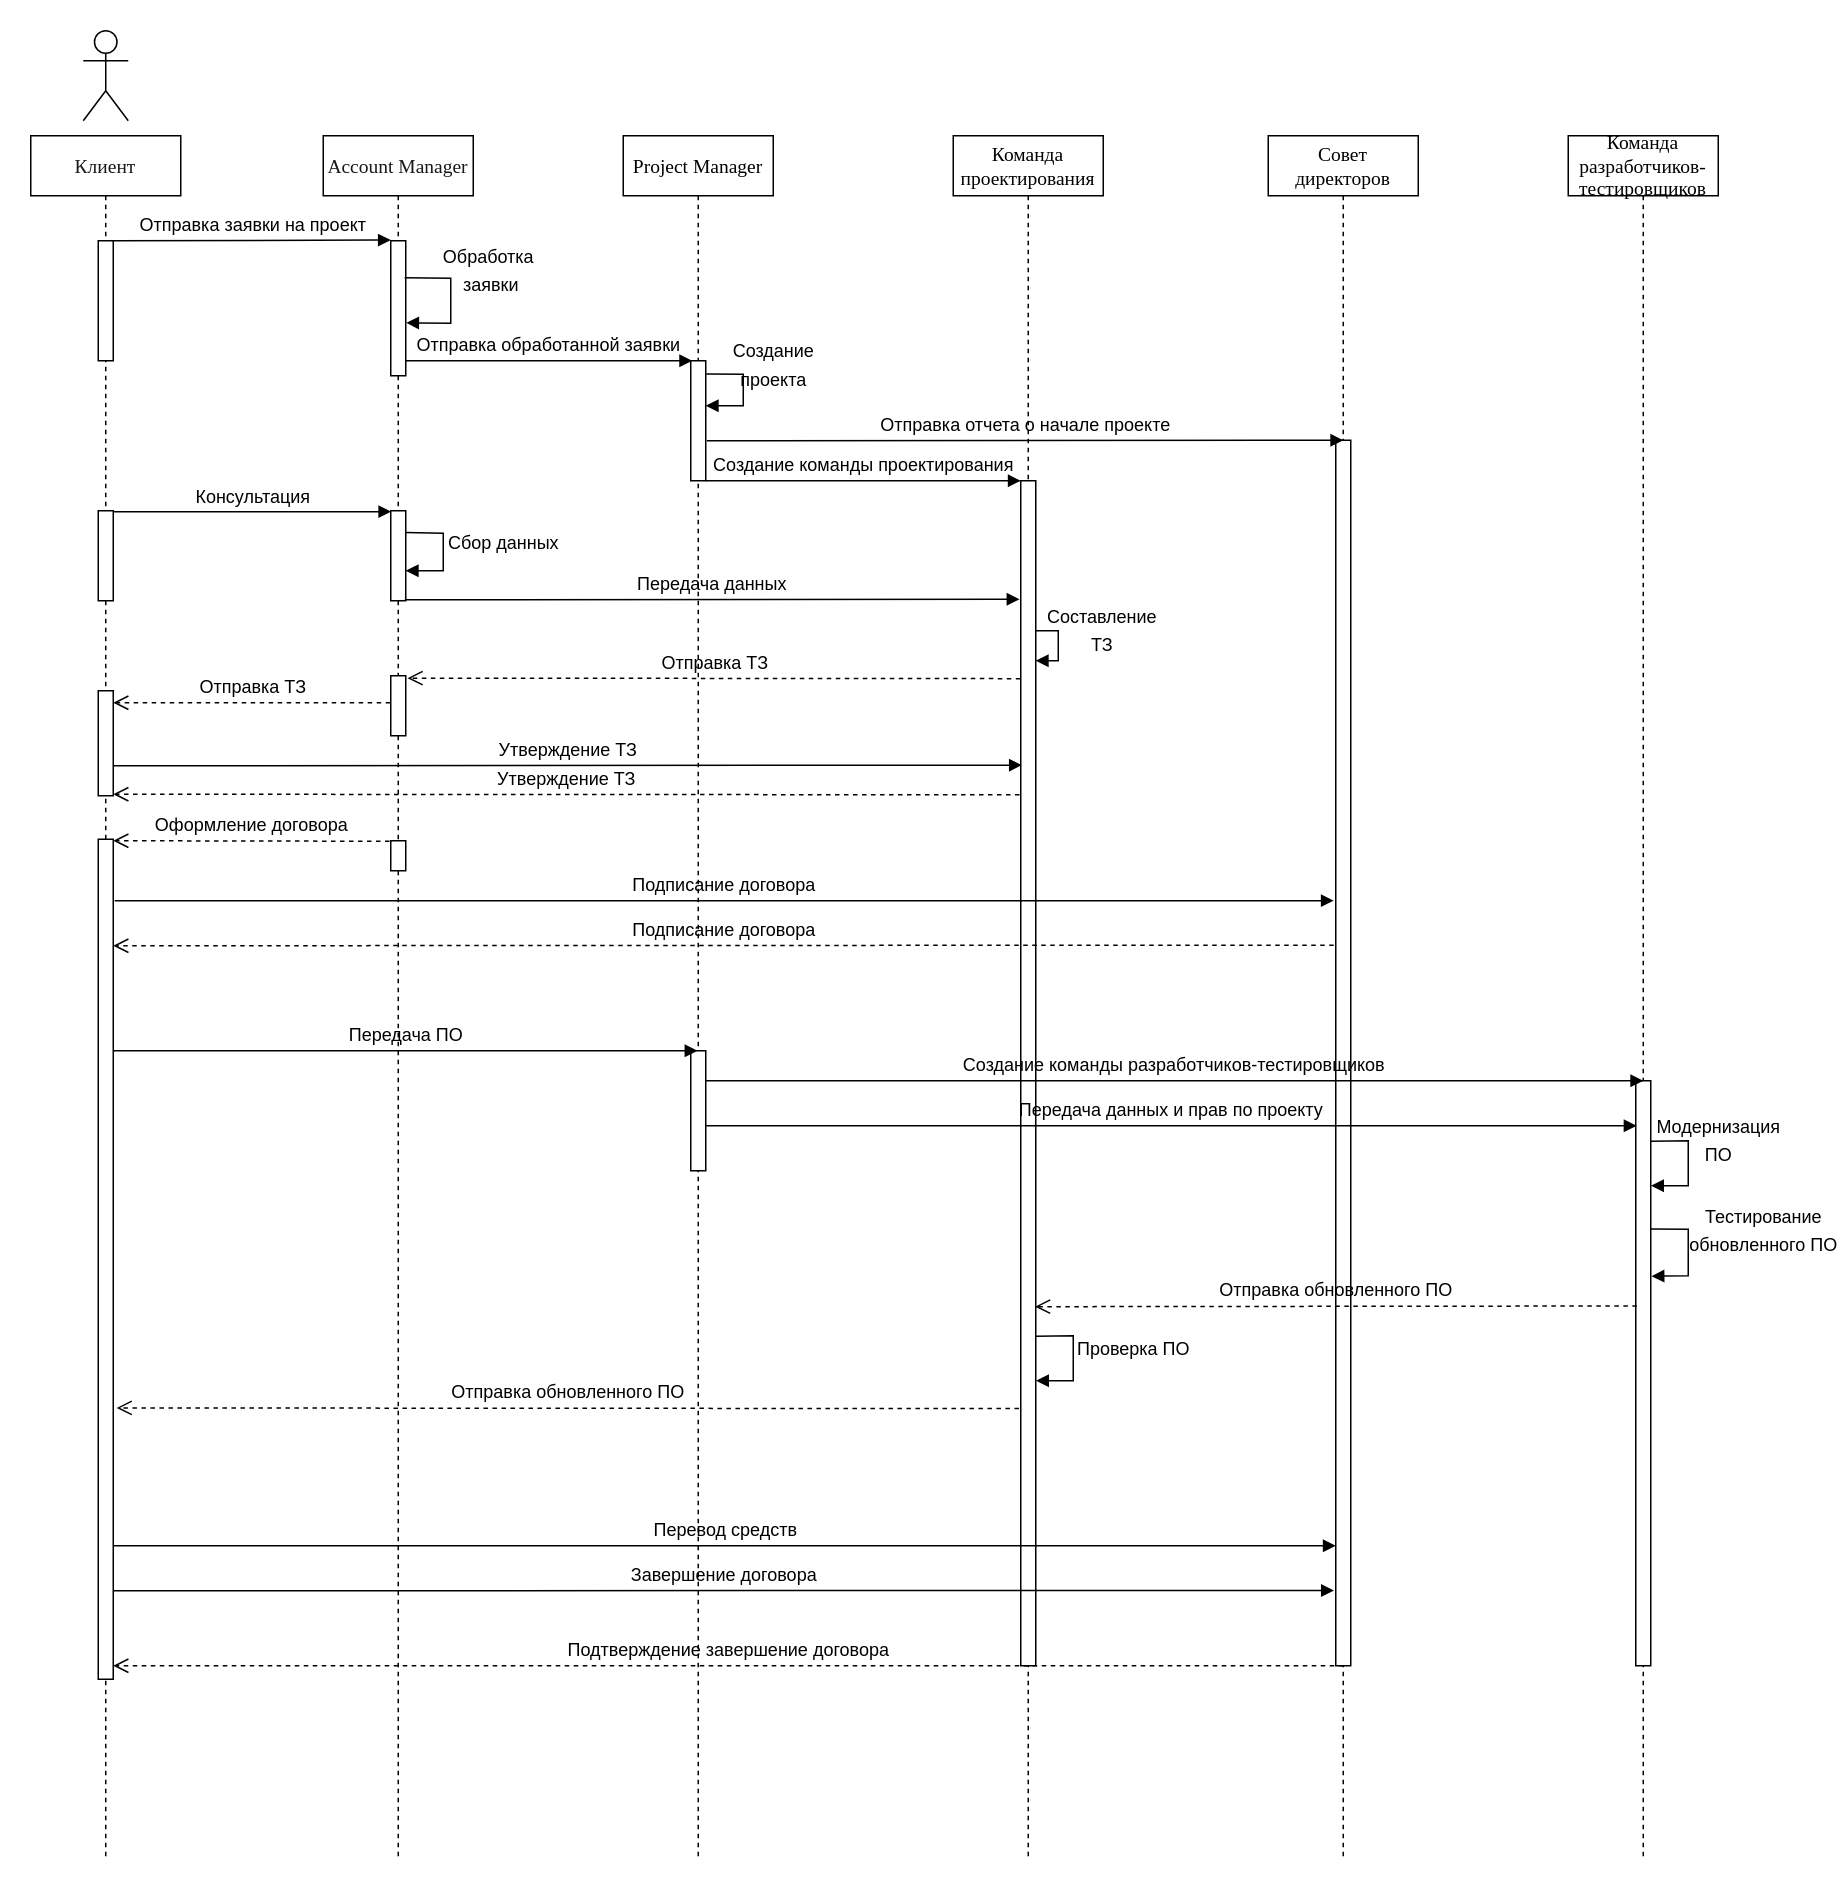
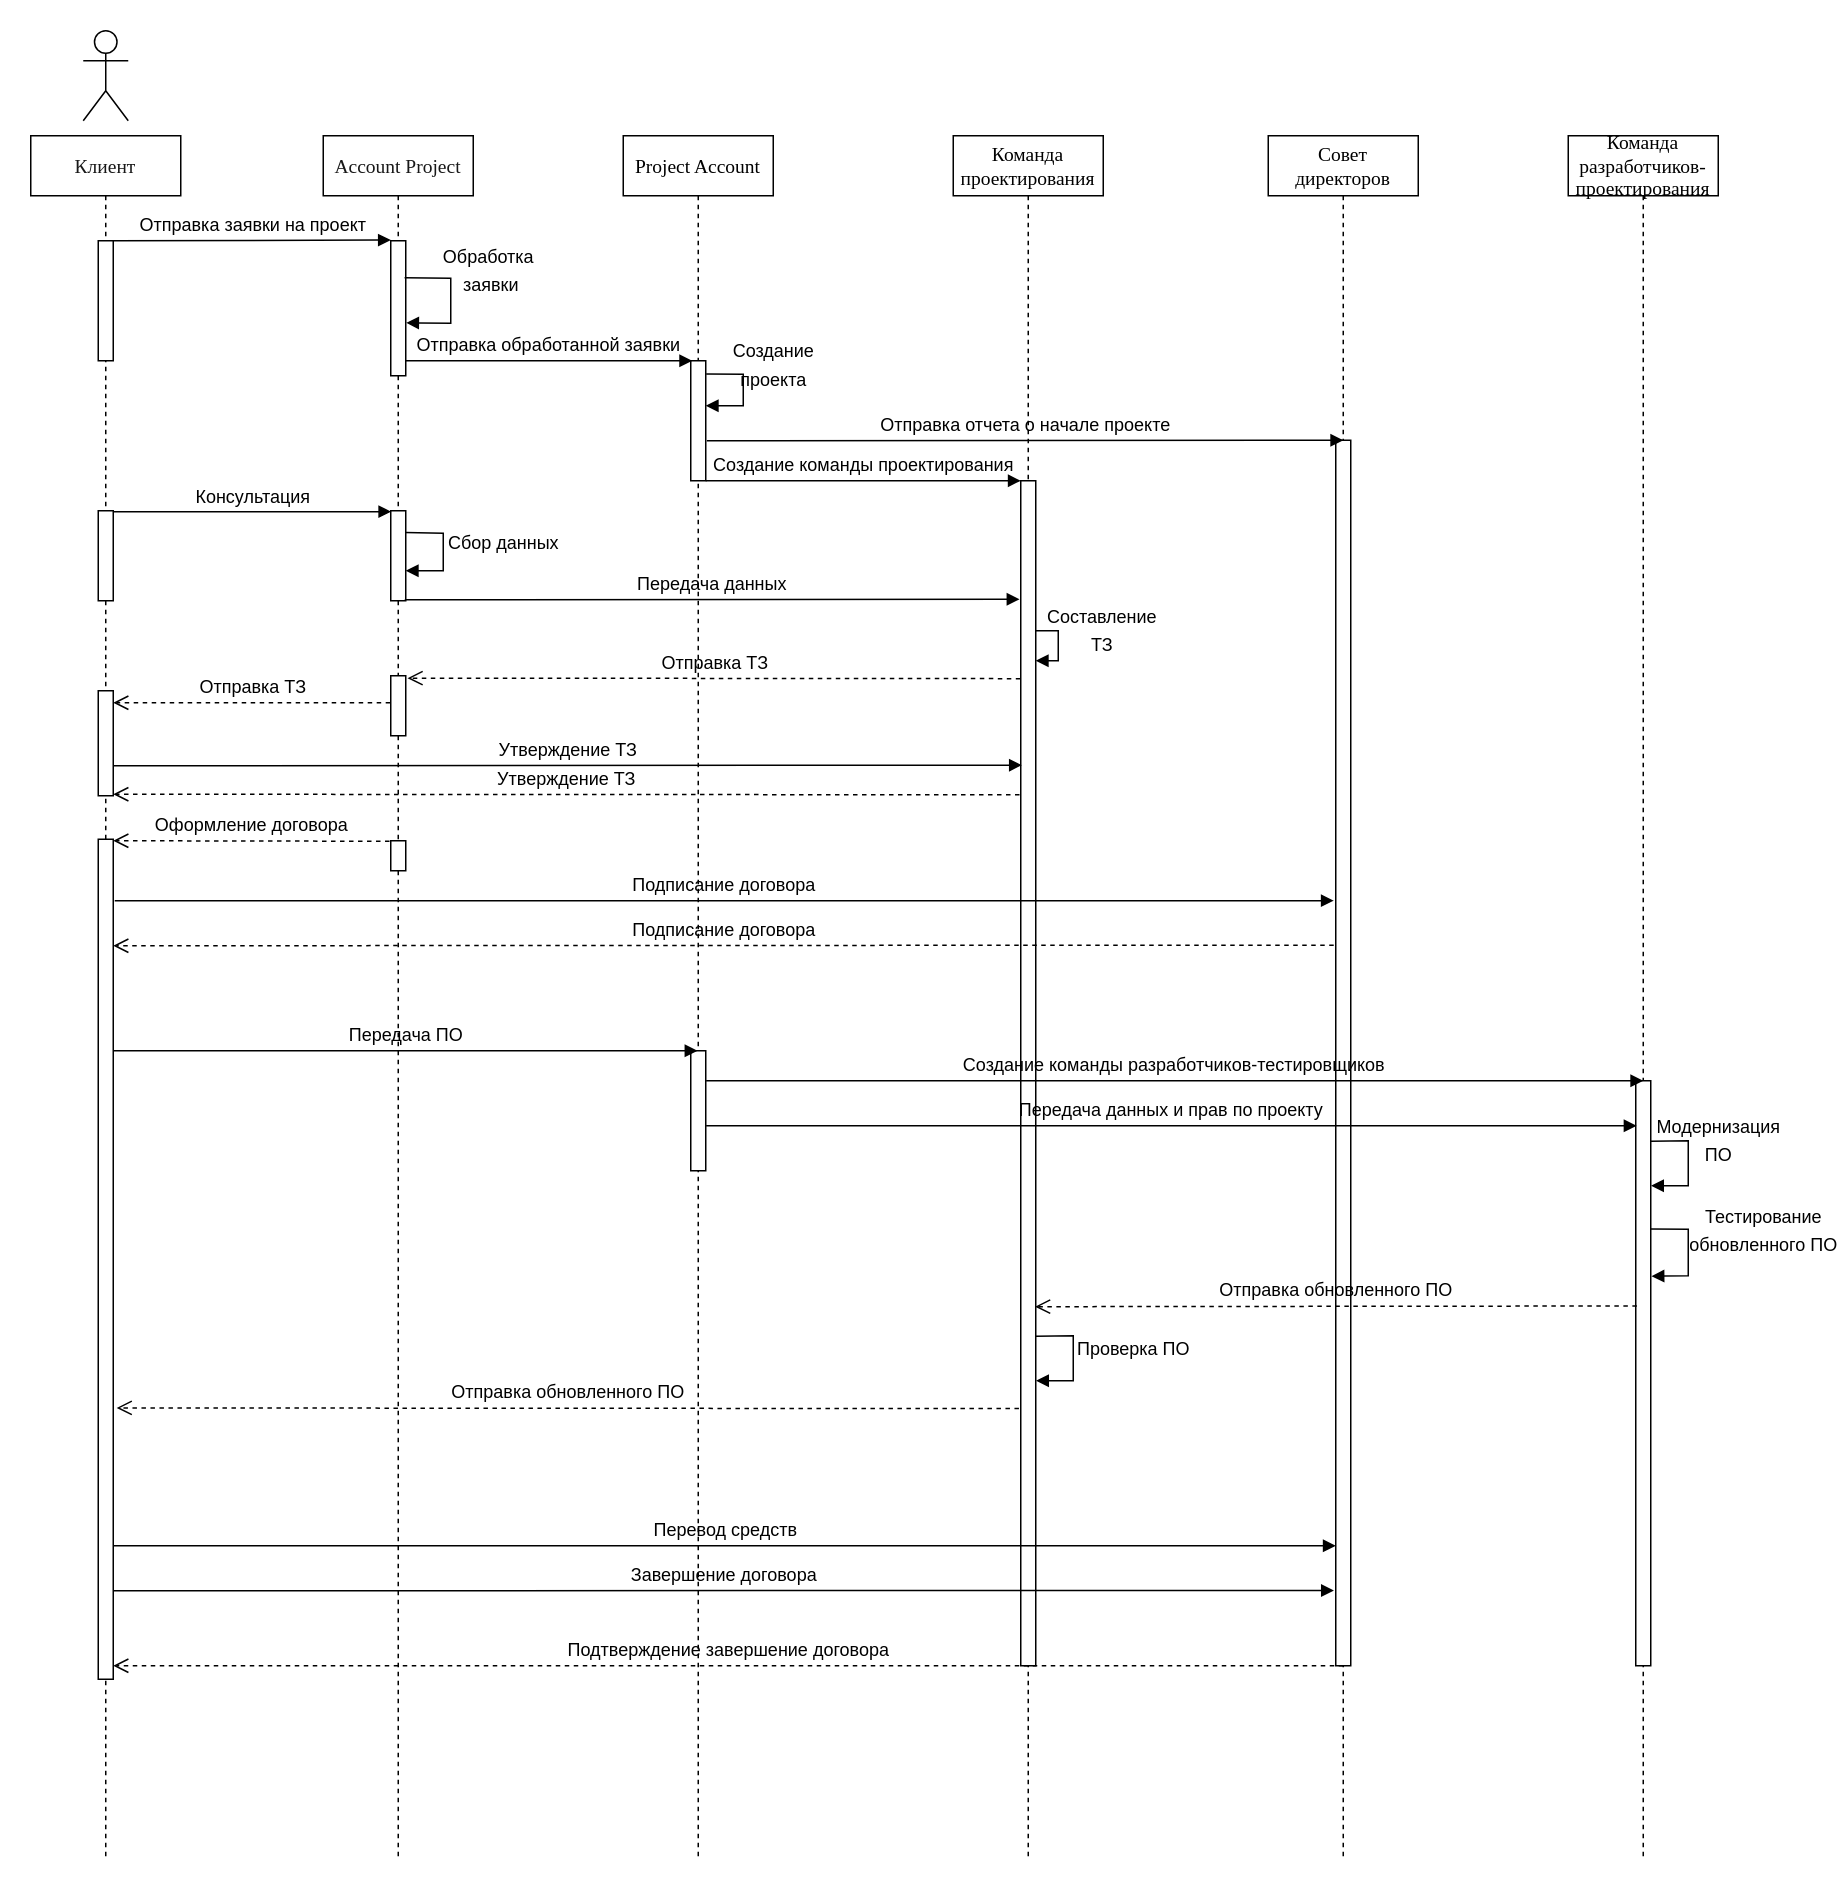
(398, 166) -> (398, 166)
(698, 166) -> (698, 166)
(1643, 166) -> (1643, 166)
